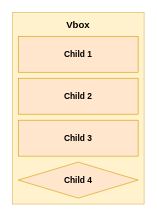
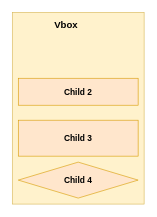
(78, 24) -> (66, 24)
(78, 54) -> none
(78, 96) -> (78, 92)
